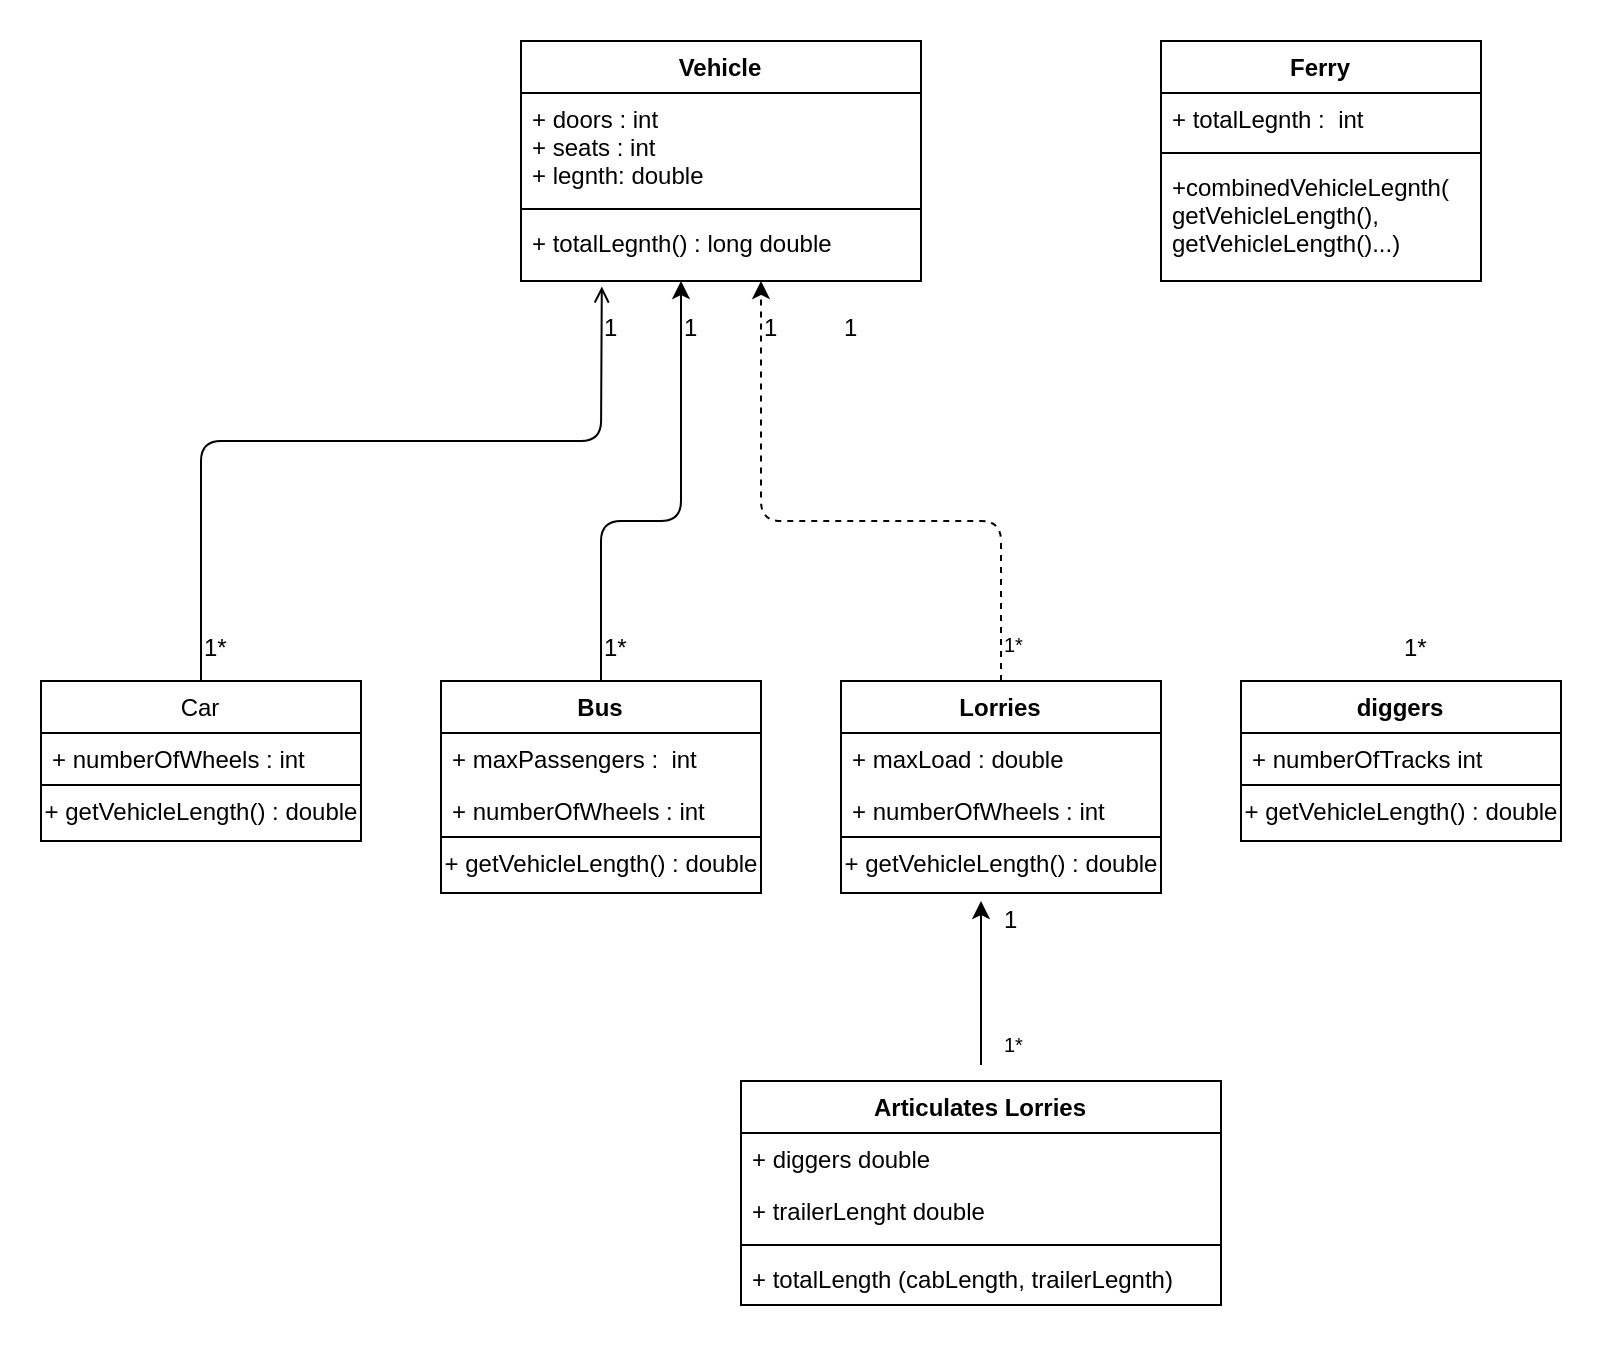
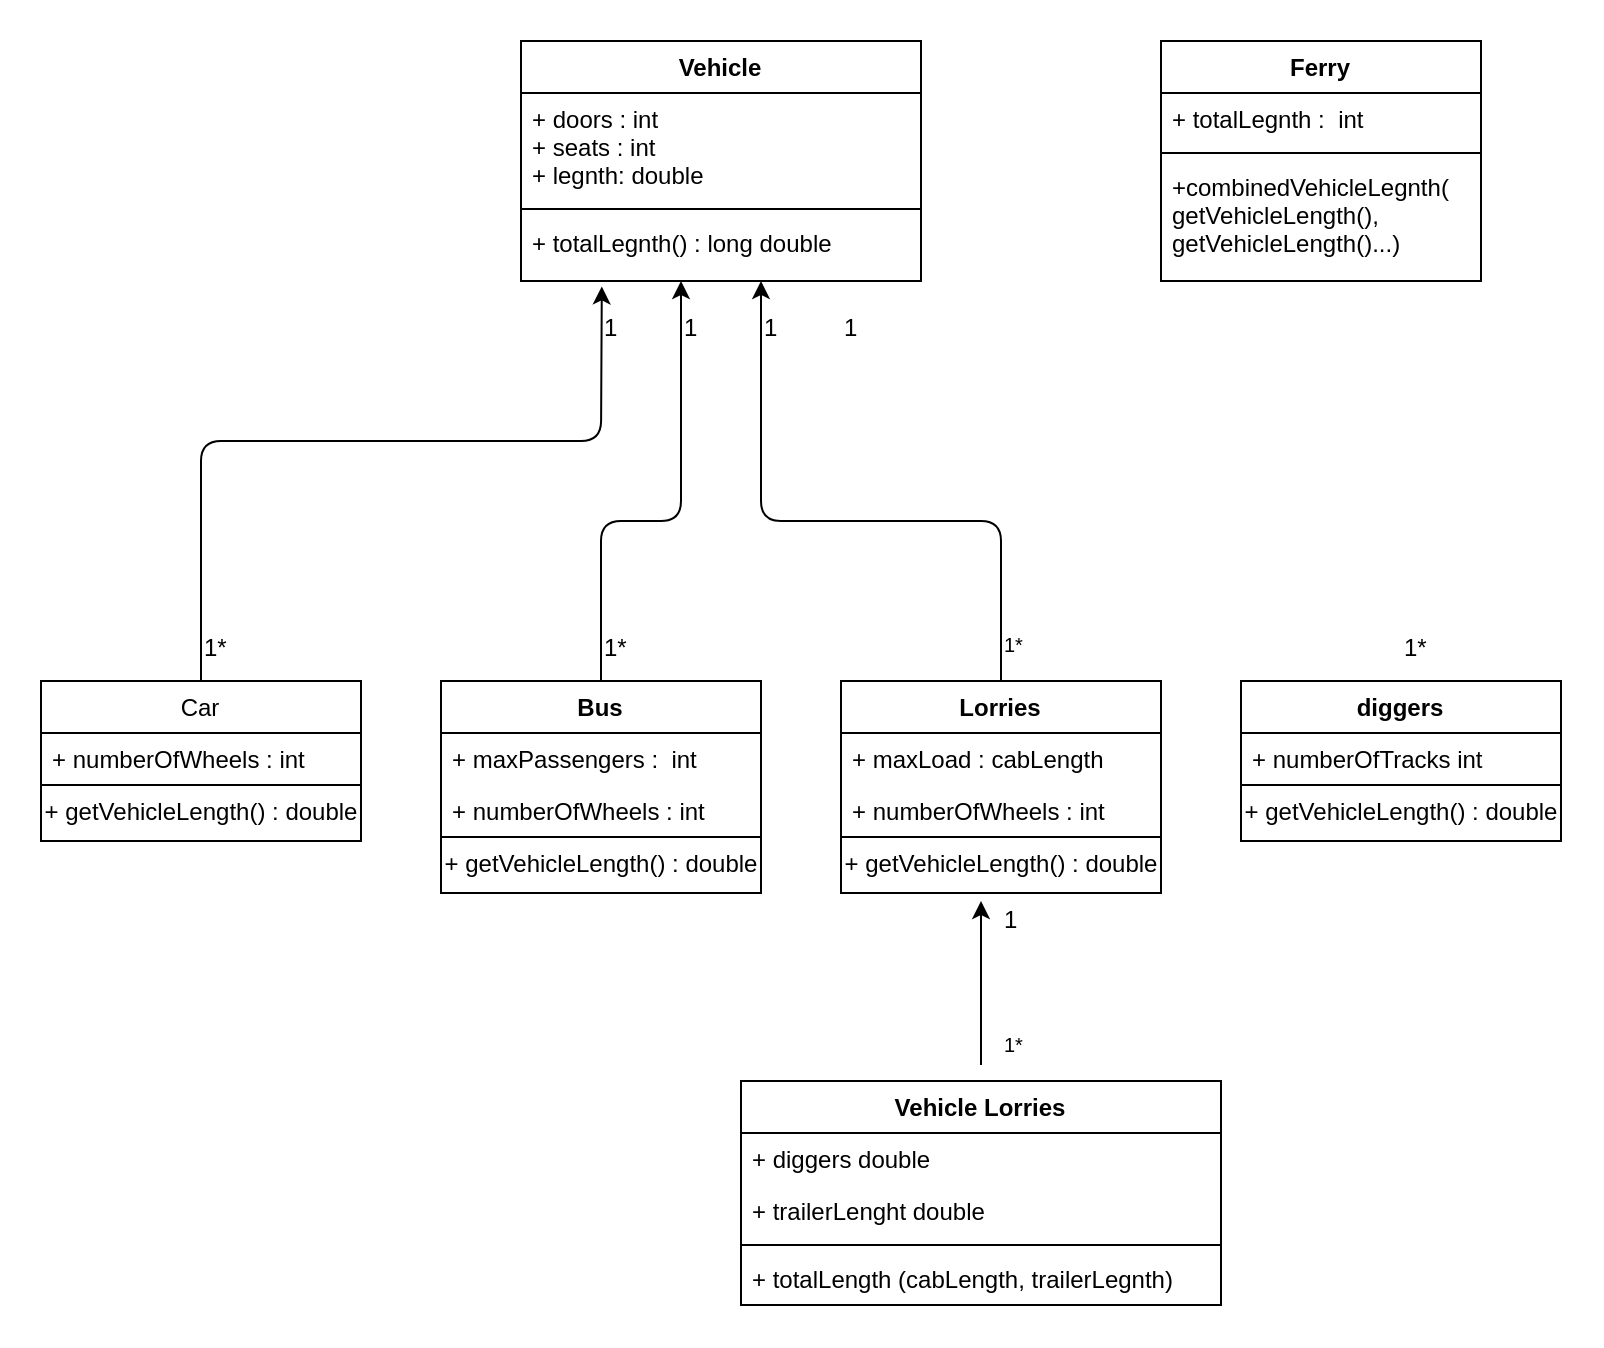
(602, 298) -> (602, 301)
(845, 521) -> (845, 521)
(957, 760) -> (981, 760)
(980, 1108) -> (980, 1108)
